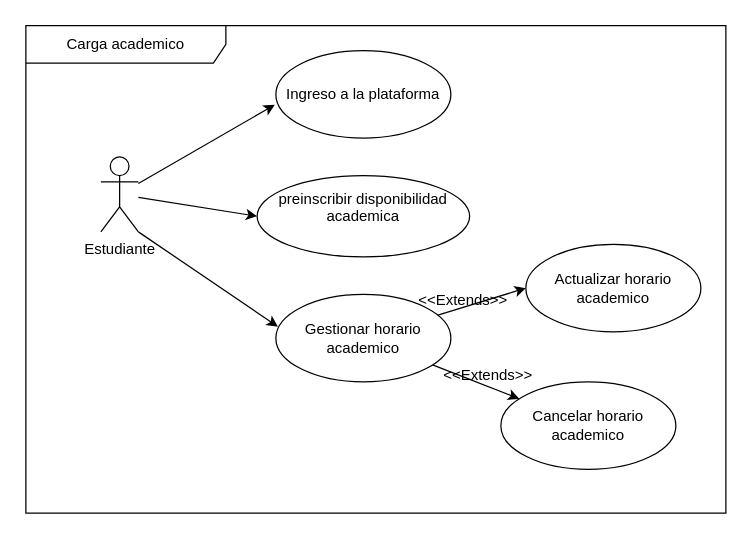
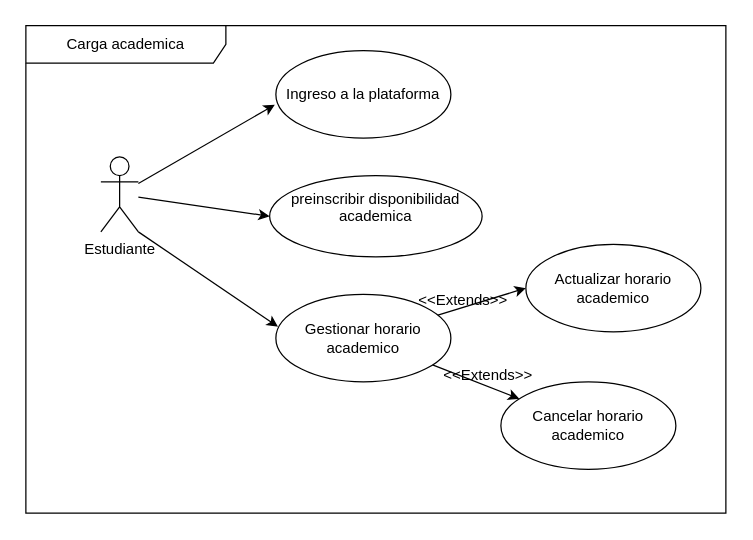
(126, 44) -> (126, 44)
(363, 216) -> (376, 216)
